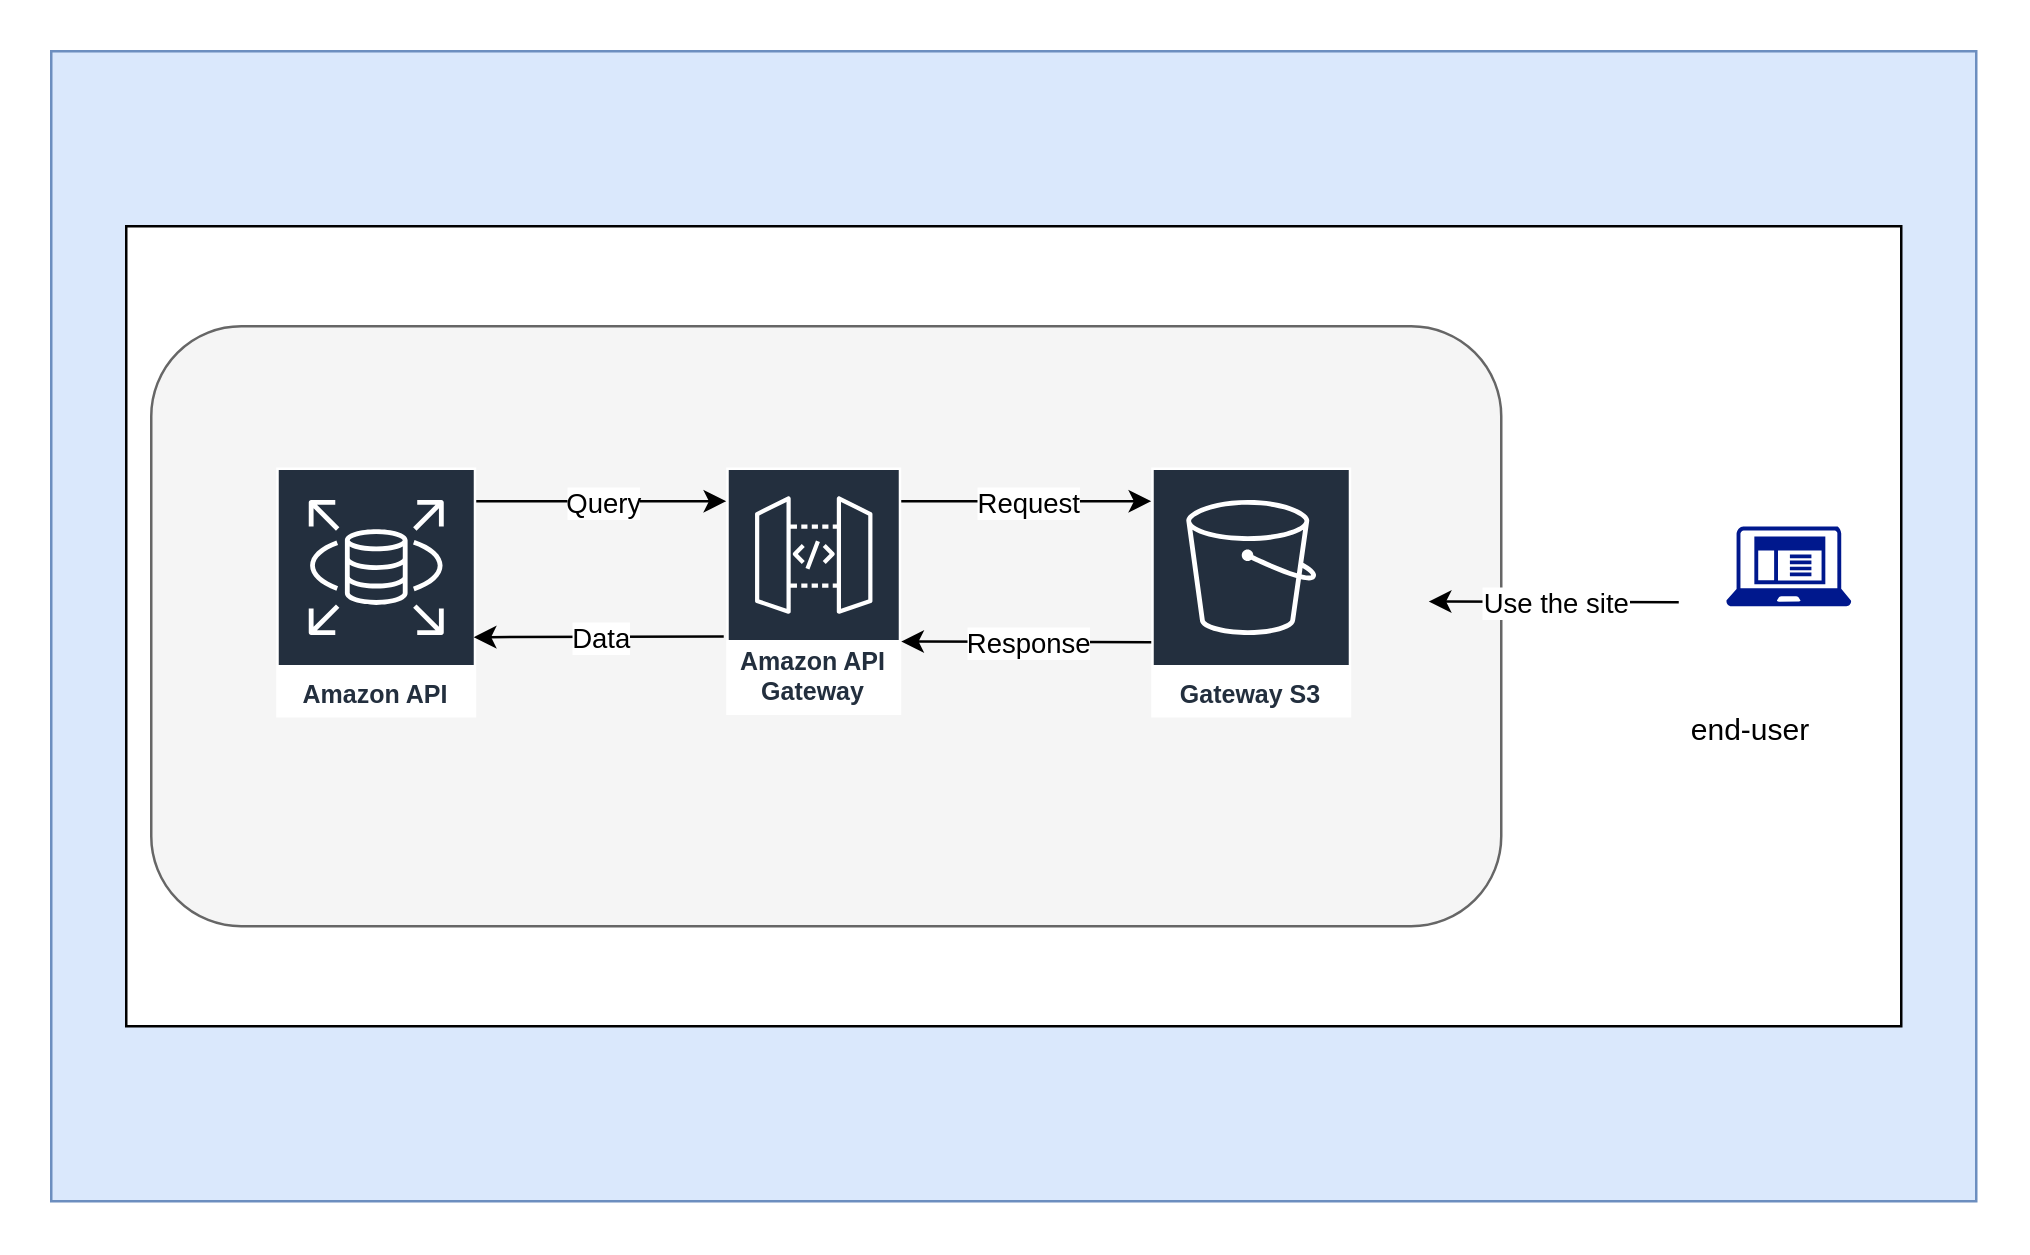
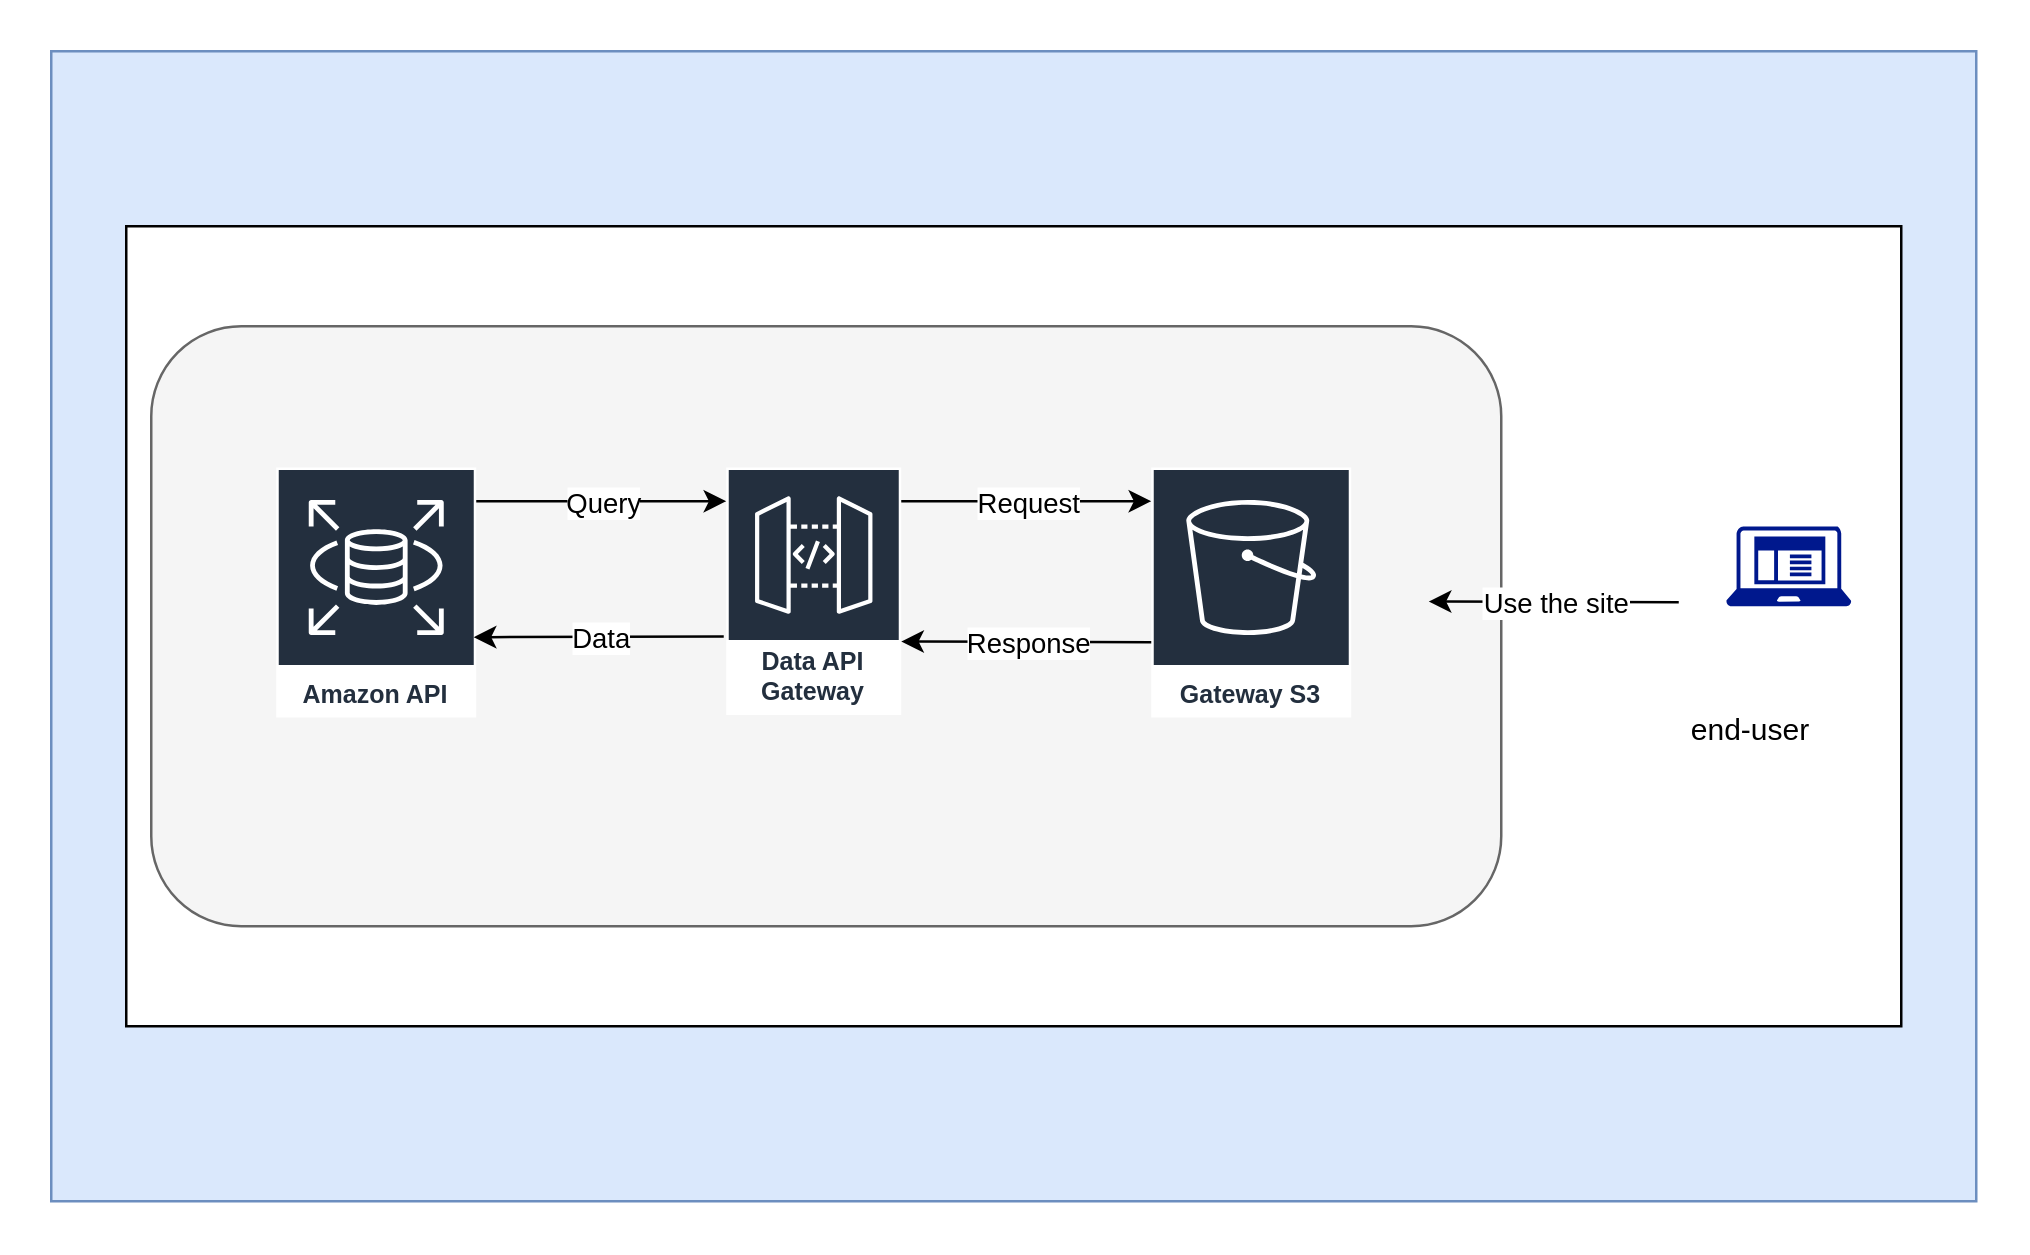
(814, 676) -> (814, 676)
